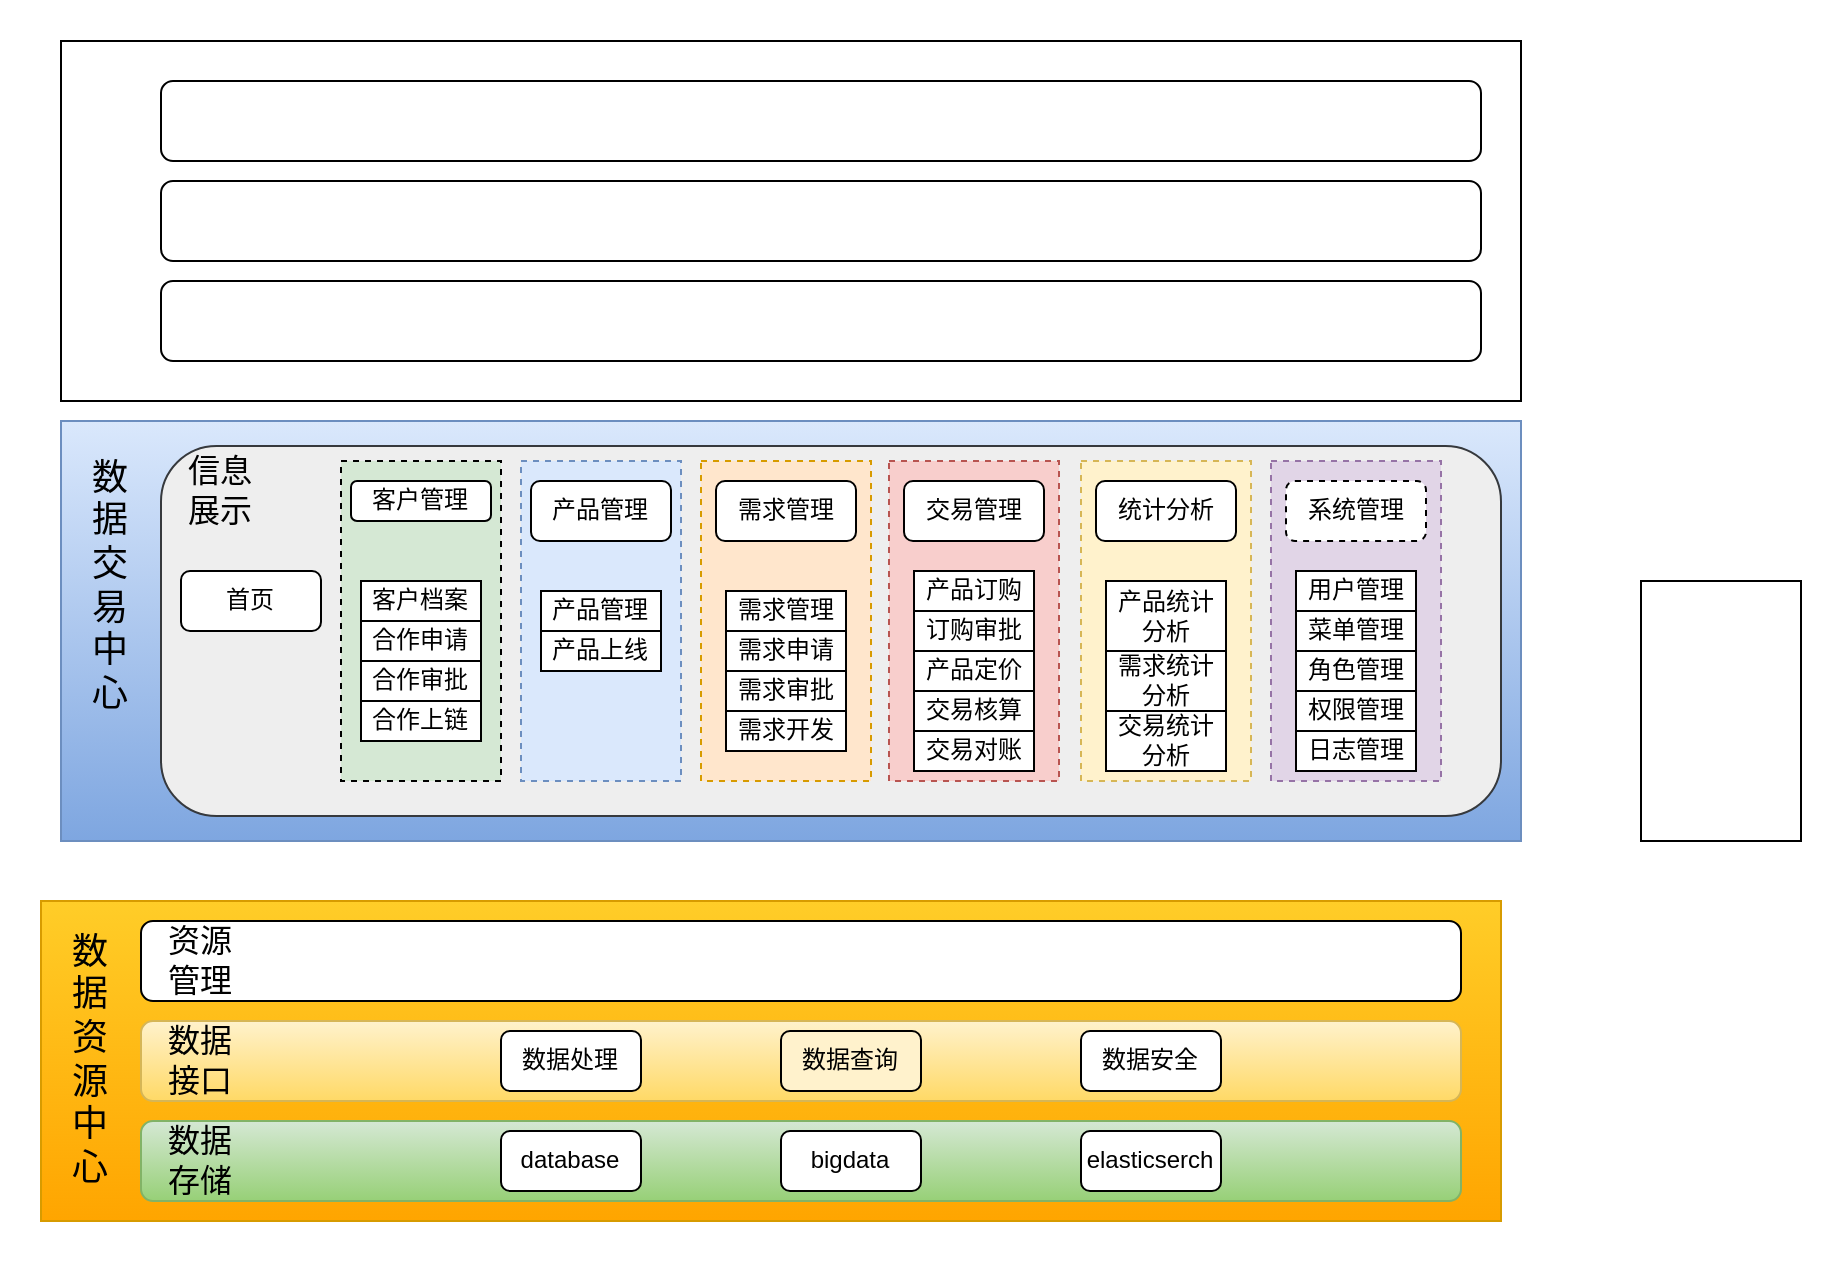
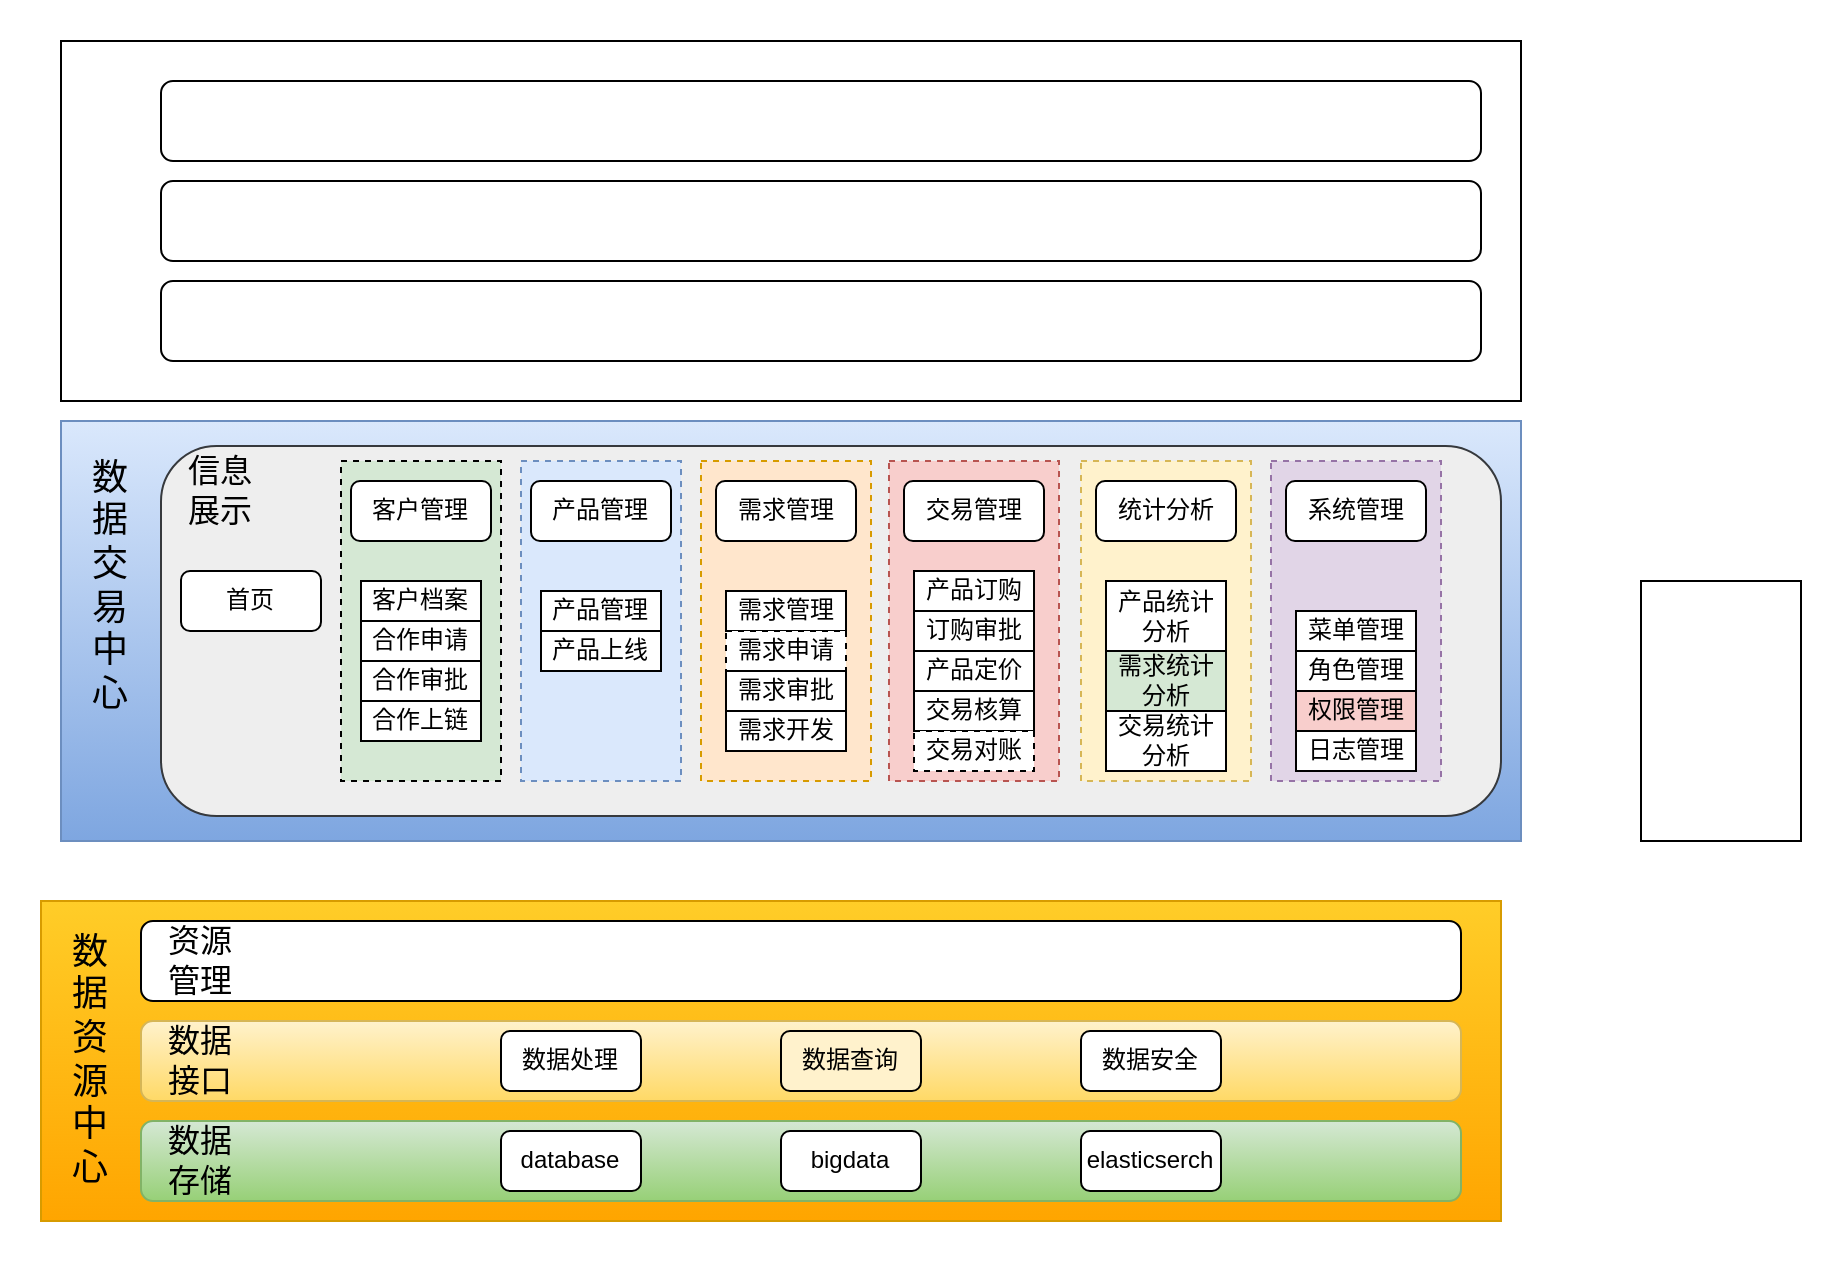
(421, 501) -> (421, 511)
(1356, 511) -> (1356, 511)
(1356, 591) -> none
(786, 651) -> (786, 651)
(1166, 681) -> (1166, 681)
(1356, 711) -> (1356, 711)
(974, 751) -> (974, 751)
